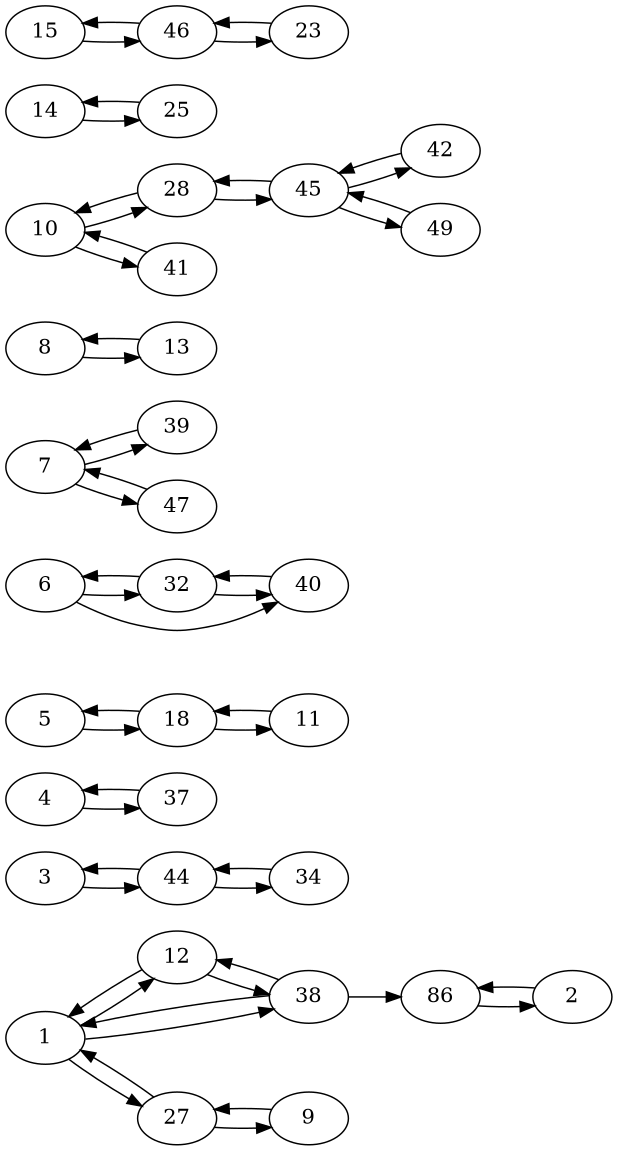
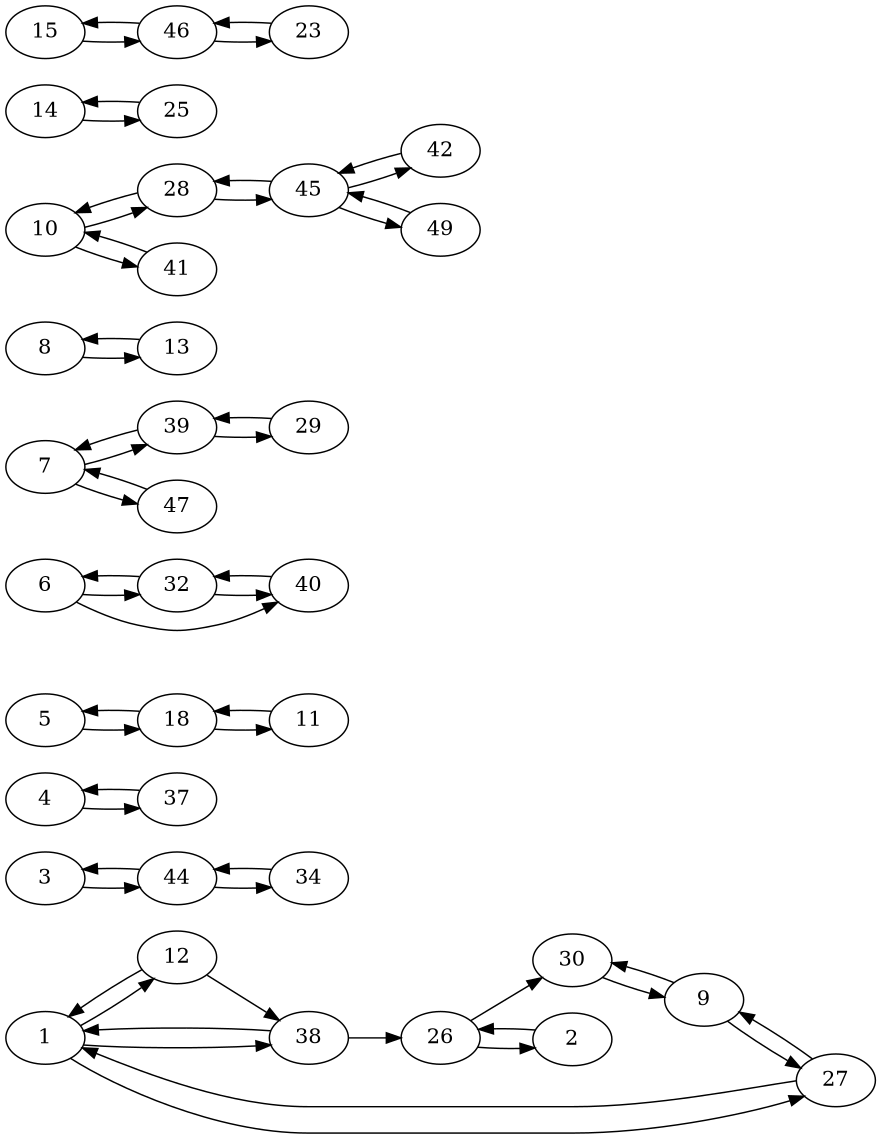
none -> (309, 427)
none -> (572, 960)
(255, 971) -> none
(441, 997) -> (441, 1038)
